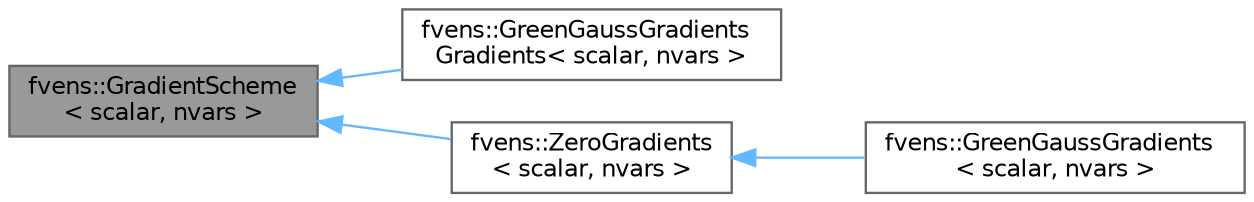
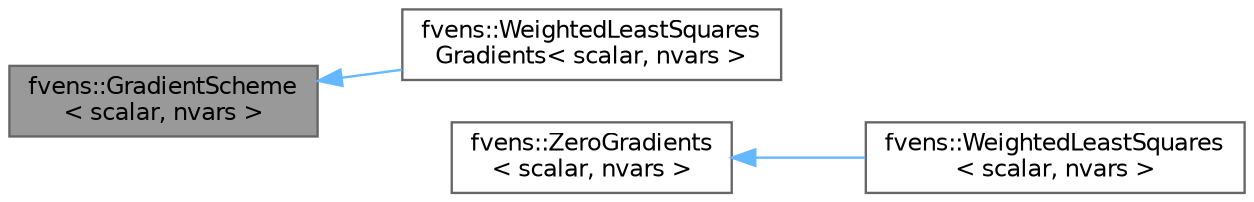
(592, 45) -> (592, 45)
(396, 132) -> none
(1055, 158) -> (1055, 158)
